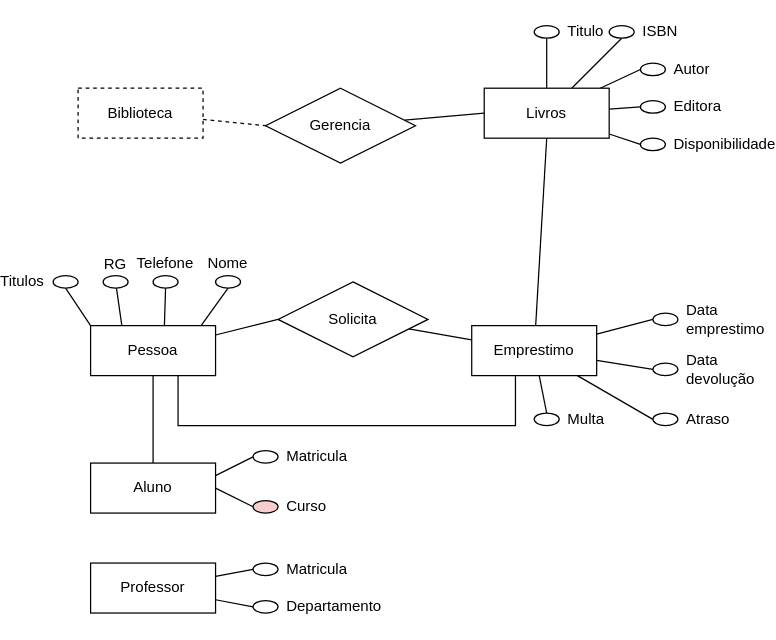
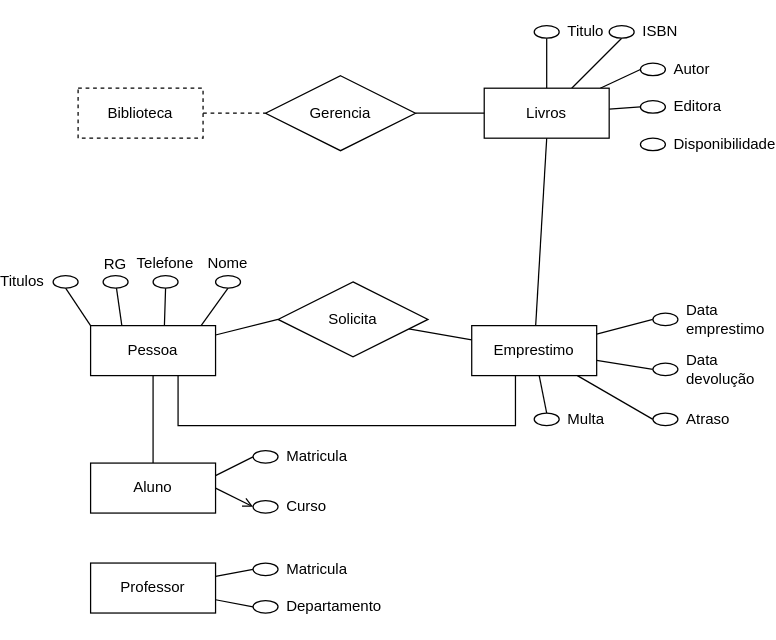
(341, 126) -> (341, 113)
(625, 139) -> none
(249, 505) -> (248, 504)
(266, 507) -> (266, 507)
